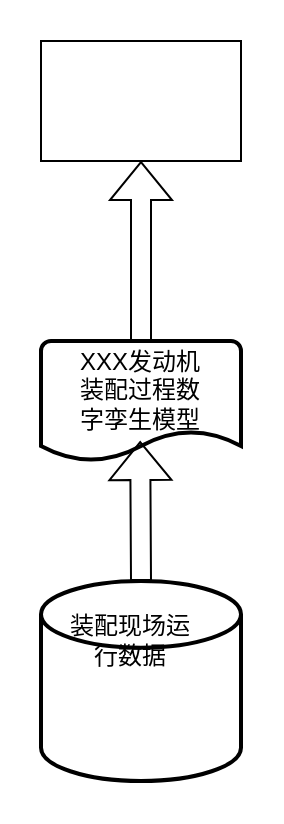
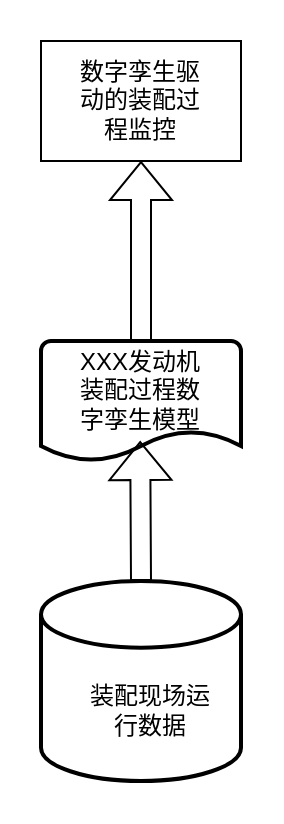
none -> (141, 101)
(131, 641) -> (151, 711)
